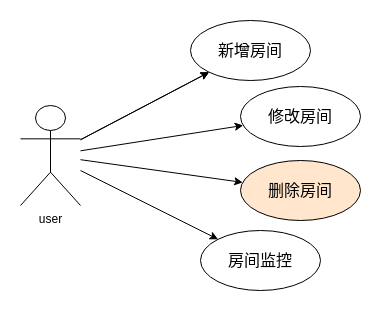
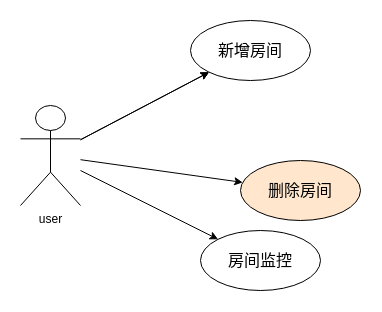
(301, 117) -> none
(159, 139) -> none
